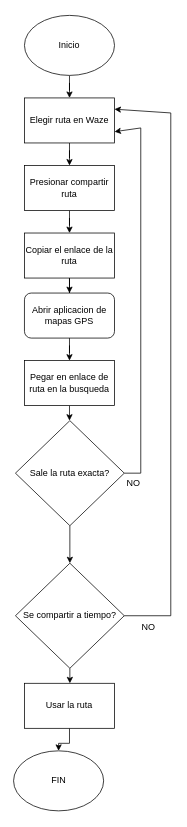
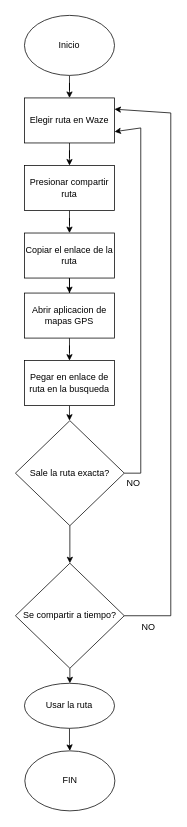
(69, 315) -> (69, 315)
(69, 705) -> (69, 705)
(59, 780) -> (70, 780)
